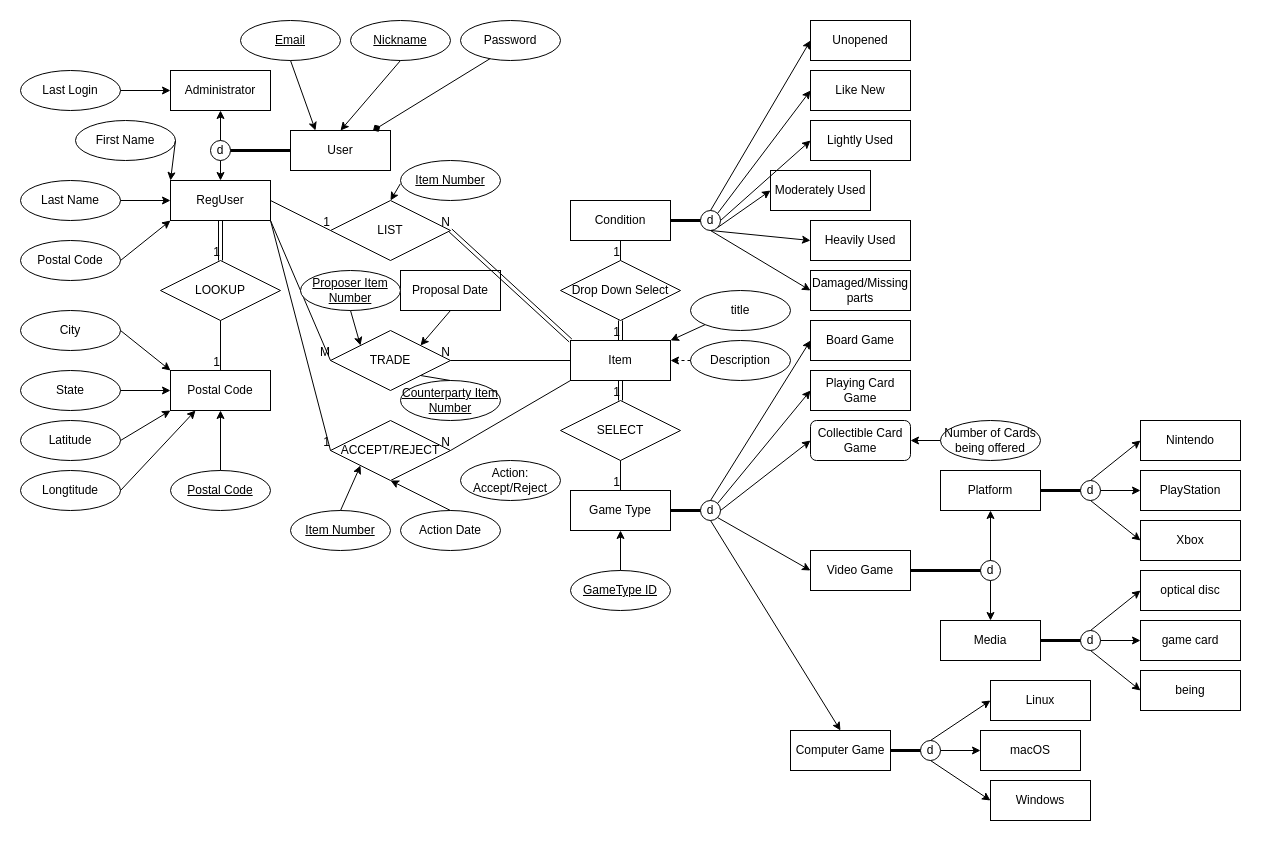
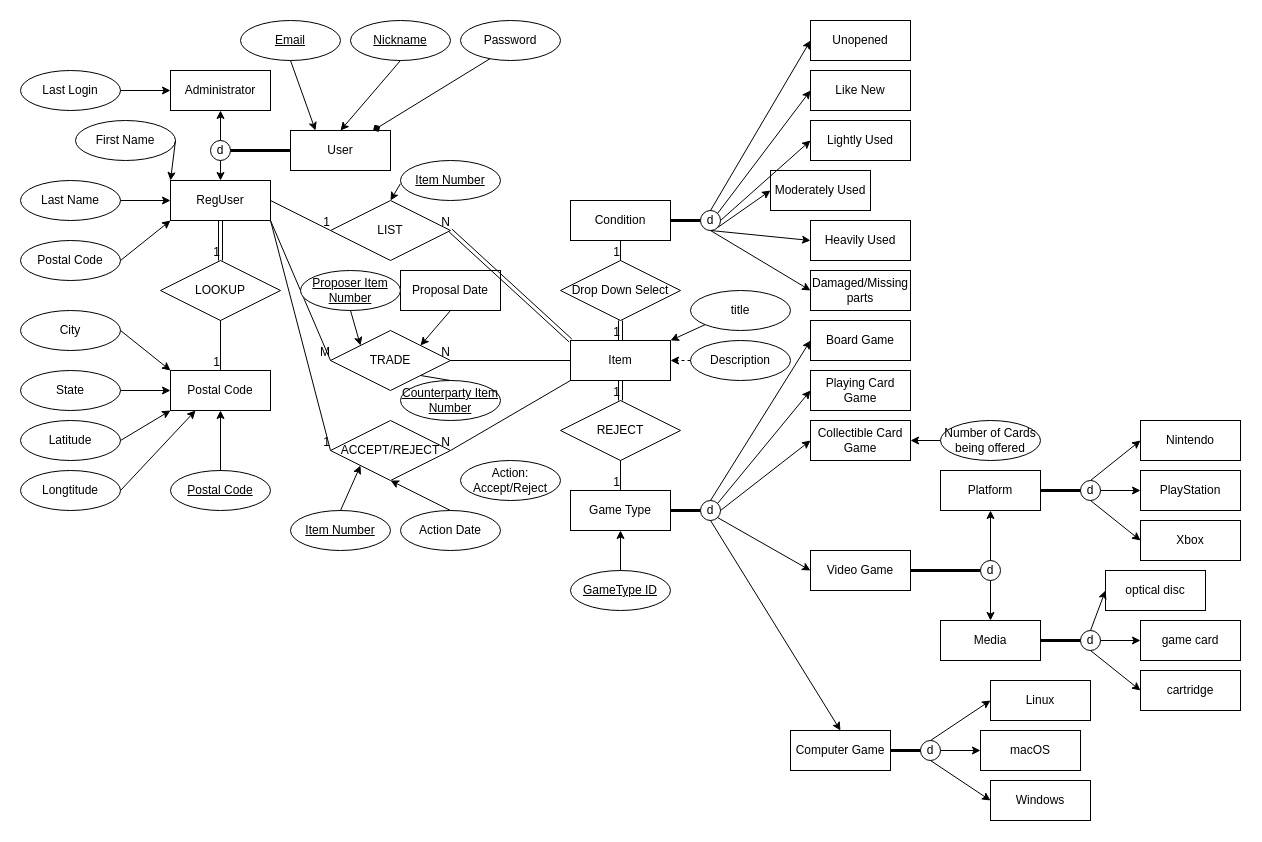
(621, 431) -> (621, 431)
(861, 441) -> (861, 441)
(1191, 591) -> (1156, 591)
(1191, 691) -> (1191, 691)
